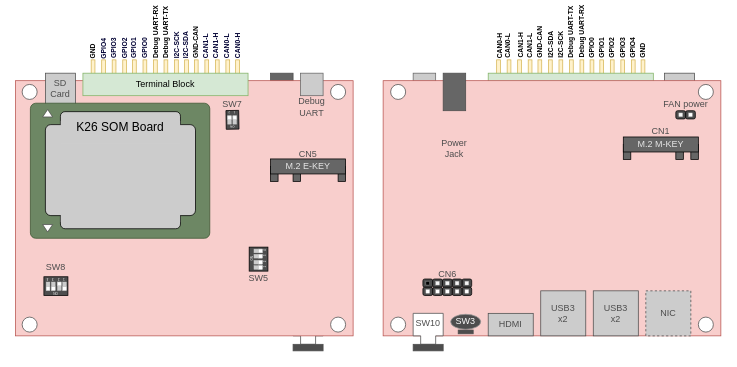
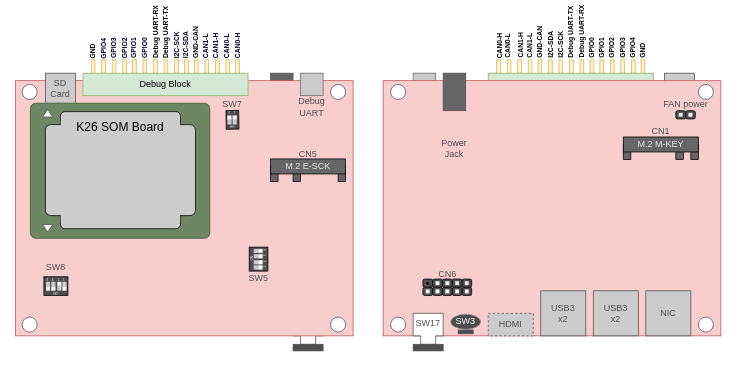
(165, 84) -> (165, 84)
(308, 166) -> (308, 166)
(668, 313) -> (668, 313)
(428, 324) -> (428, 324)
(510, 324) -> (510, 324)
